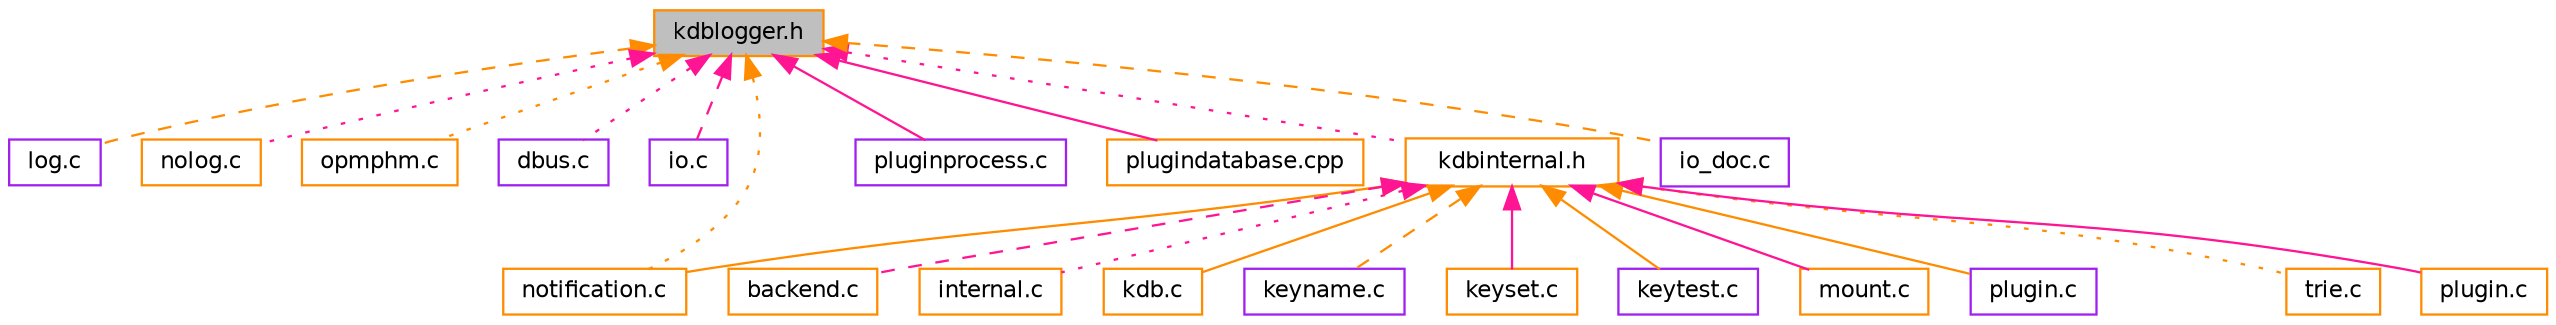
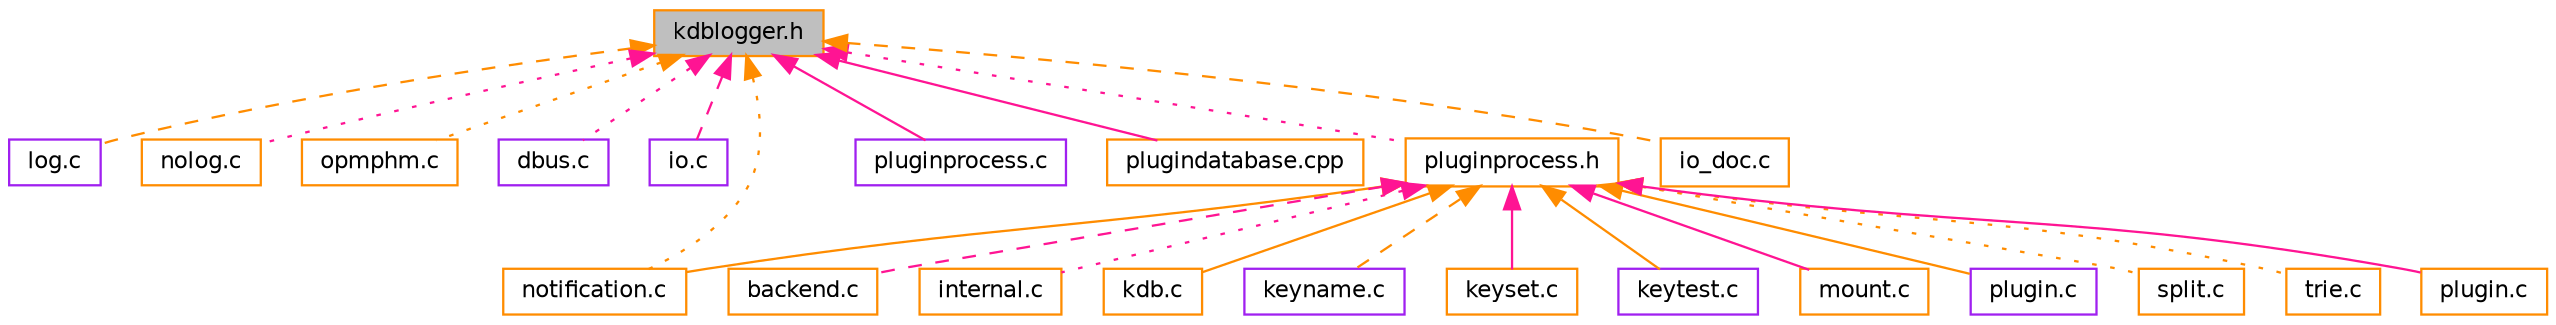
(1512, 162) -> (1512, 162)
(1725, 162) -> (1725, 162)
none -> (2191, 292)
